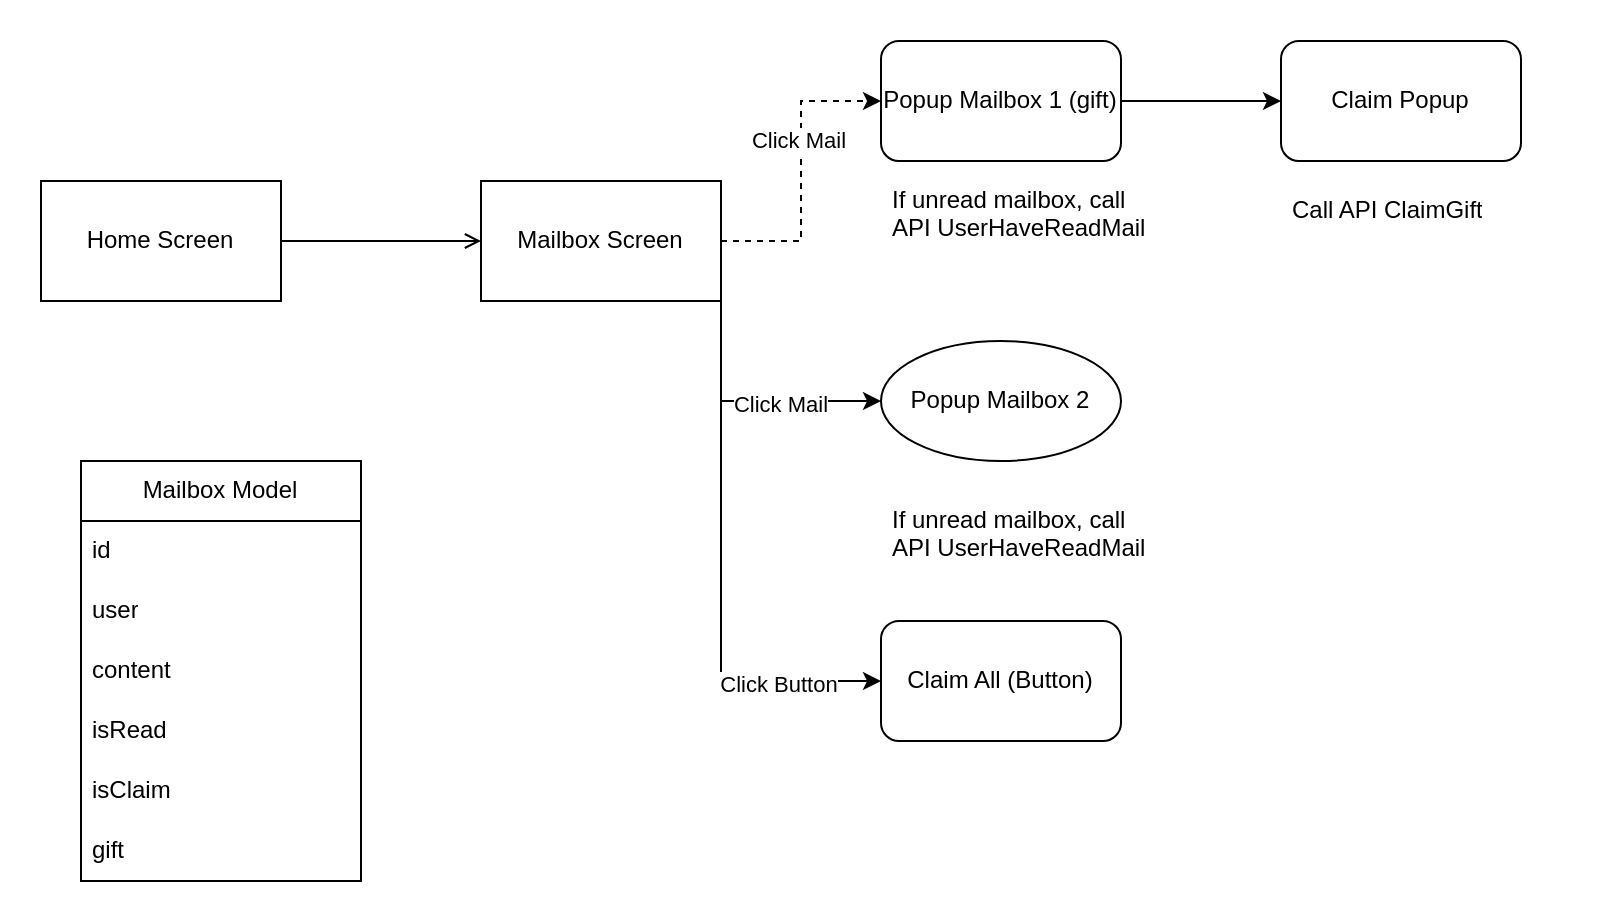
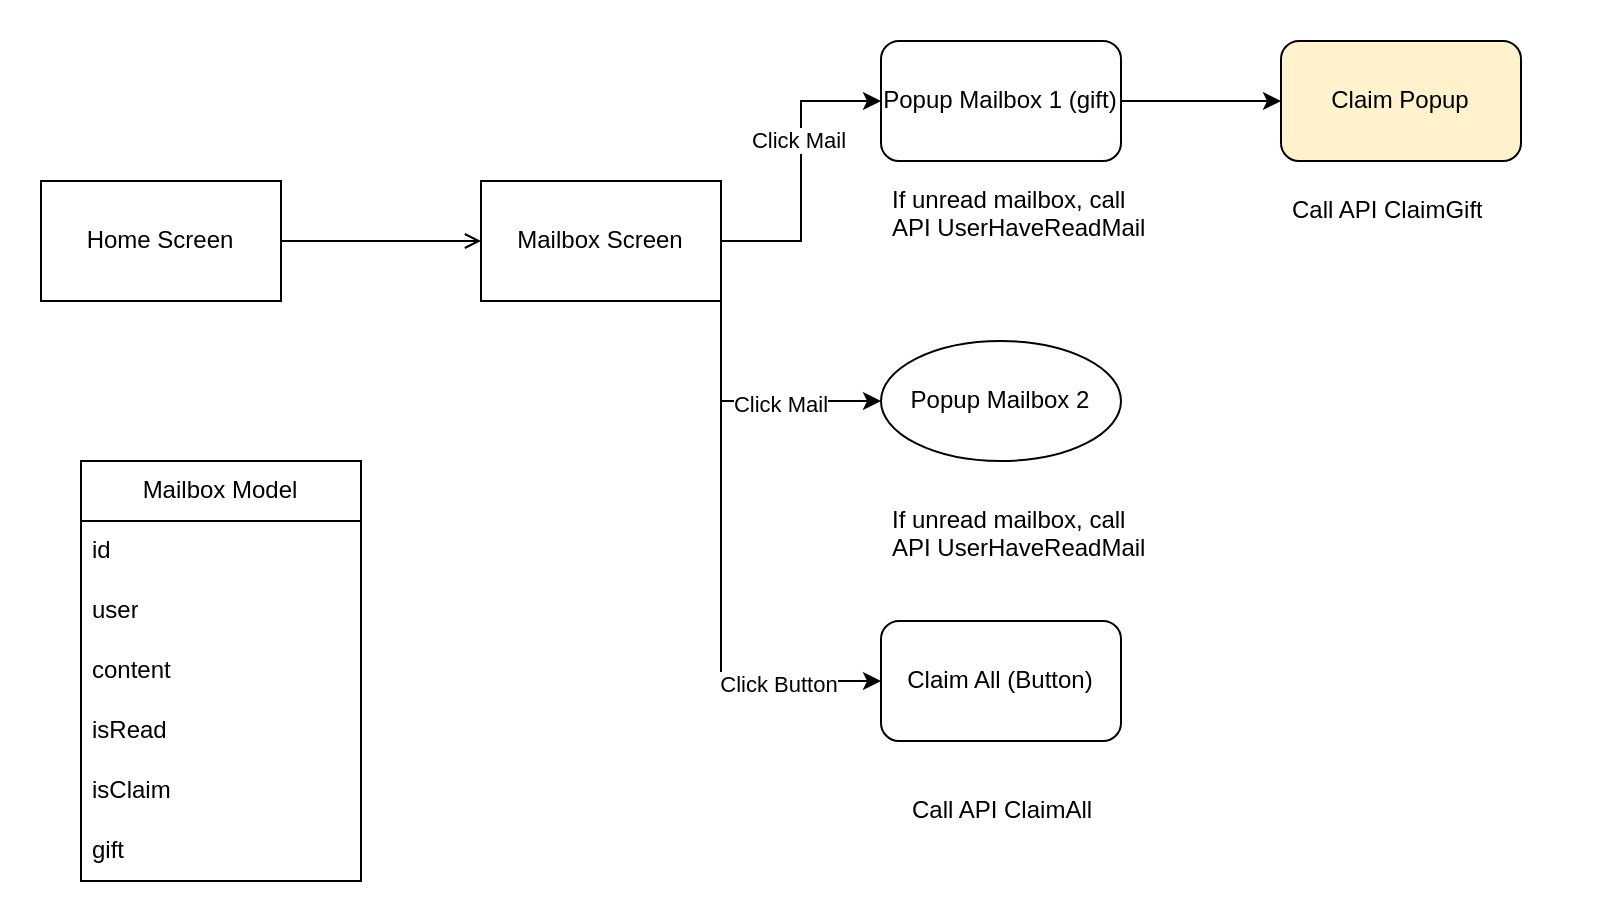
(1401, 101) -> (1401, 101)
(801, 235) -> (801, 235)
none -> (1046, 811)
